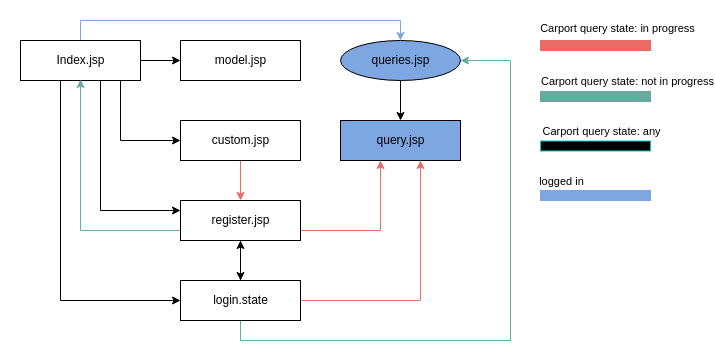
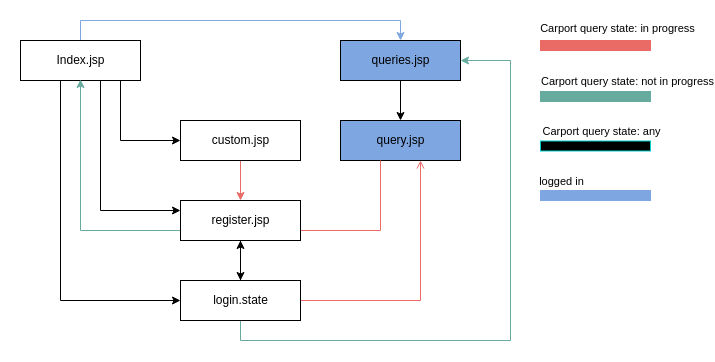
(157, 61) -> none
(241, 61) -> none
(401, 61) -> (401, 61)
(381, 168) -> (381, 165)
(421, 168) -> (421, 166)
